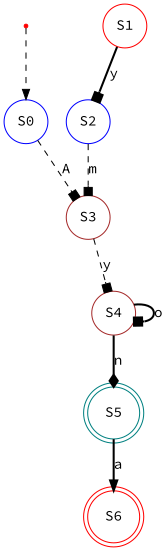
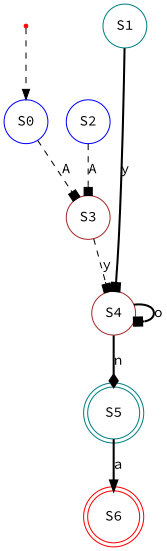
(125, 26) -> (125, 26)
(108, 69) -> (122, 165)
(93, 170) -> (93, 170)
